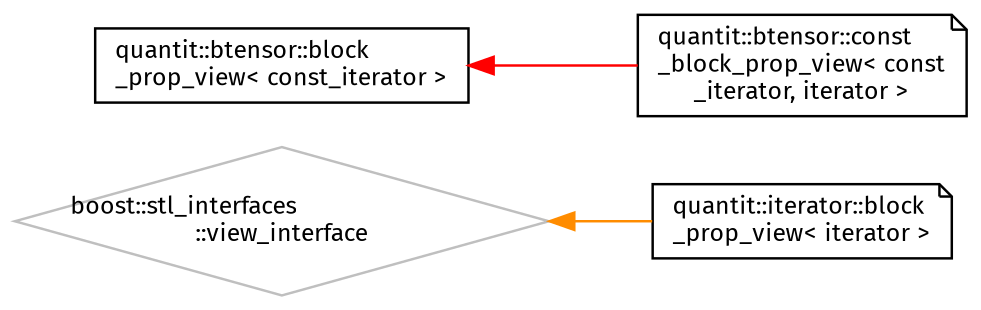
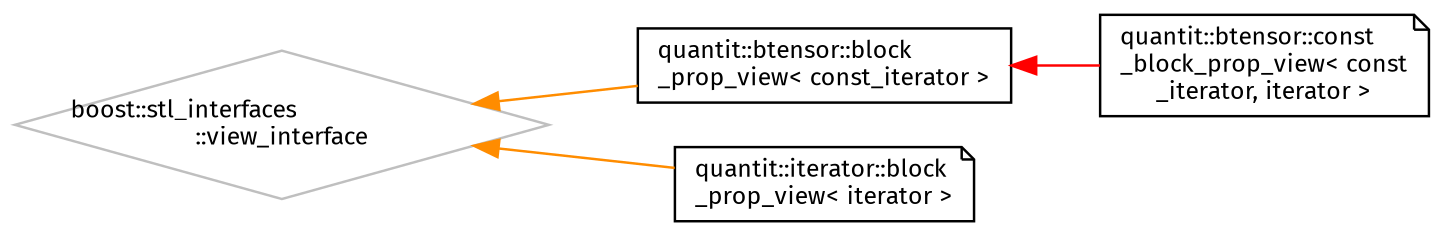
none -> (568, 94)
